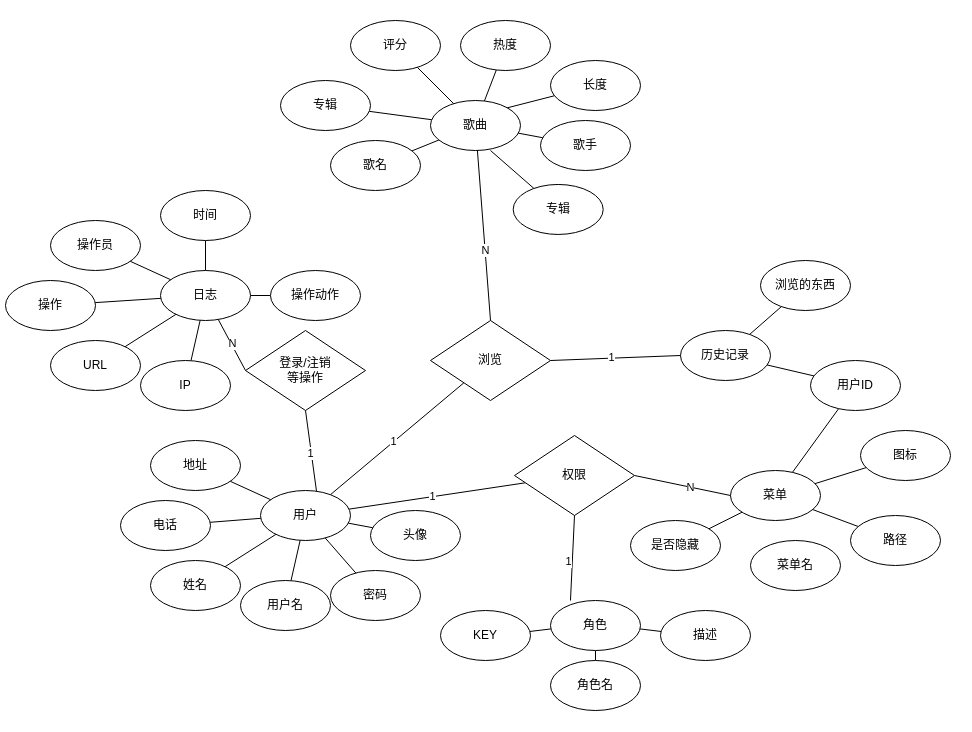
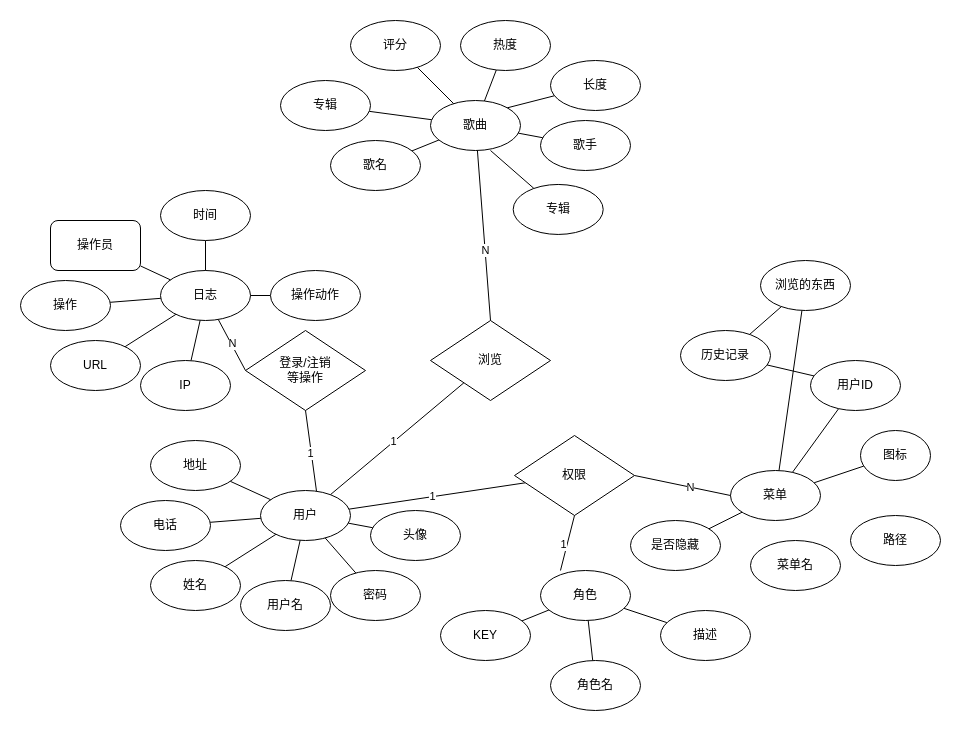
(96, 246) -> (96, 246)
(51, 306) -> (66, 306)
(616, 358) -> none
(906, 456) -> (896, 456)
(835, 518) -> (790, 391)
(596, 626) -> (586, 596)
